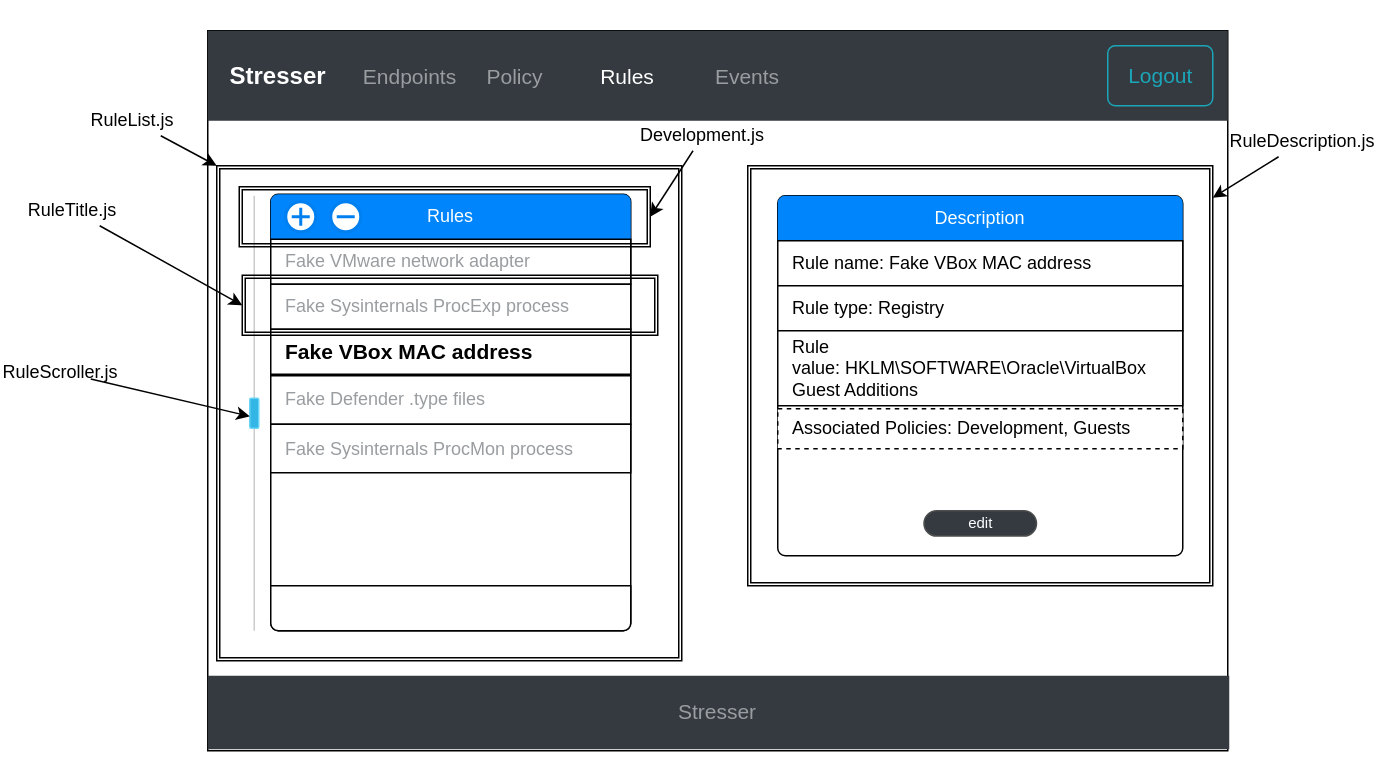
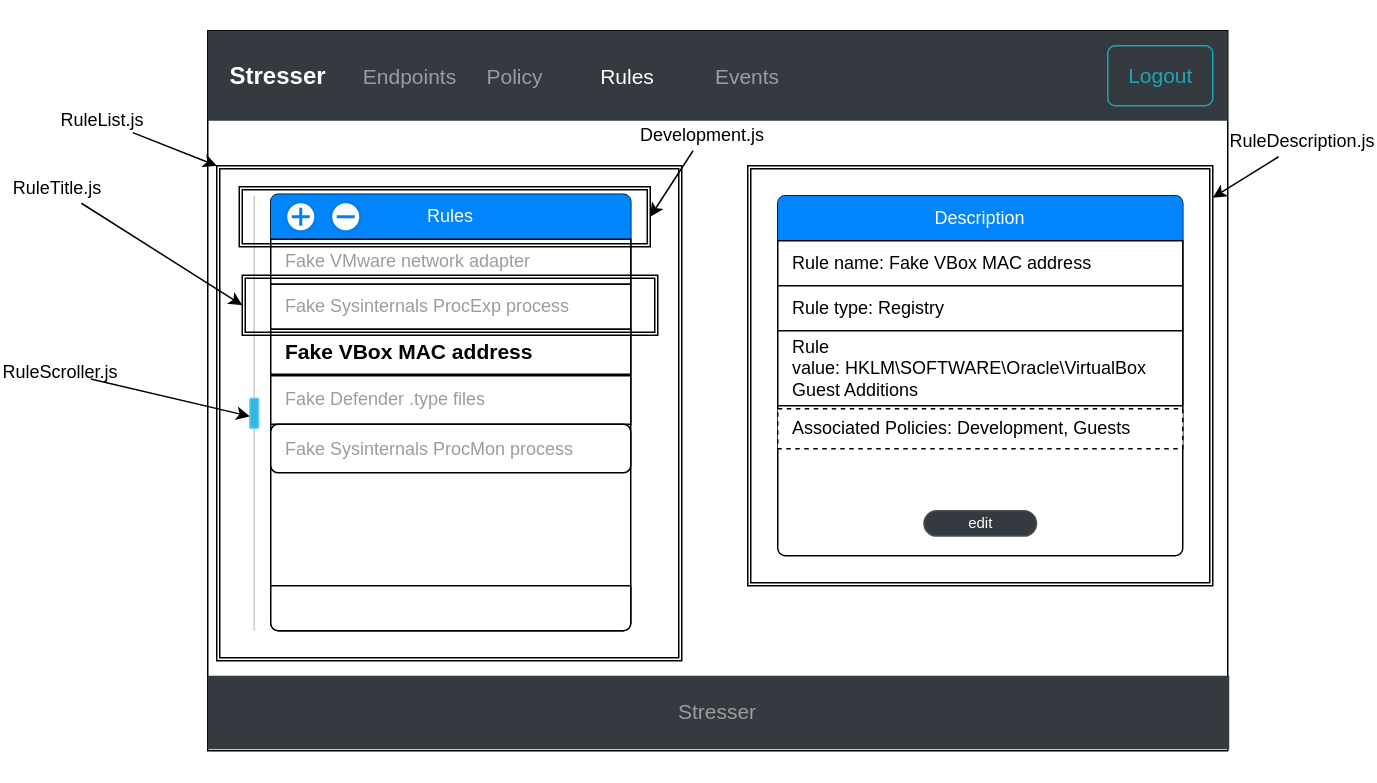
(133, 121) -> (103, 121)
(73, 211) -> (58, 188)
(451, 449) -> (451, 449)
